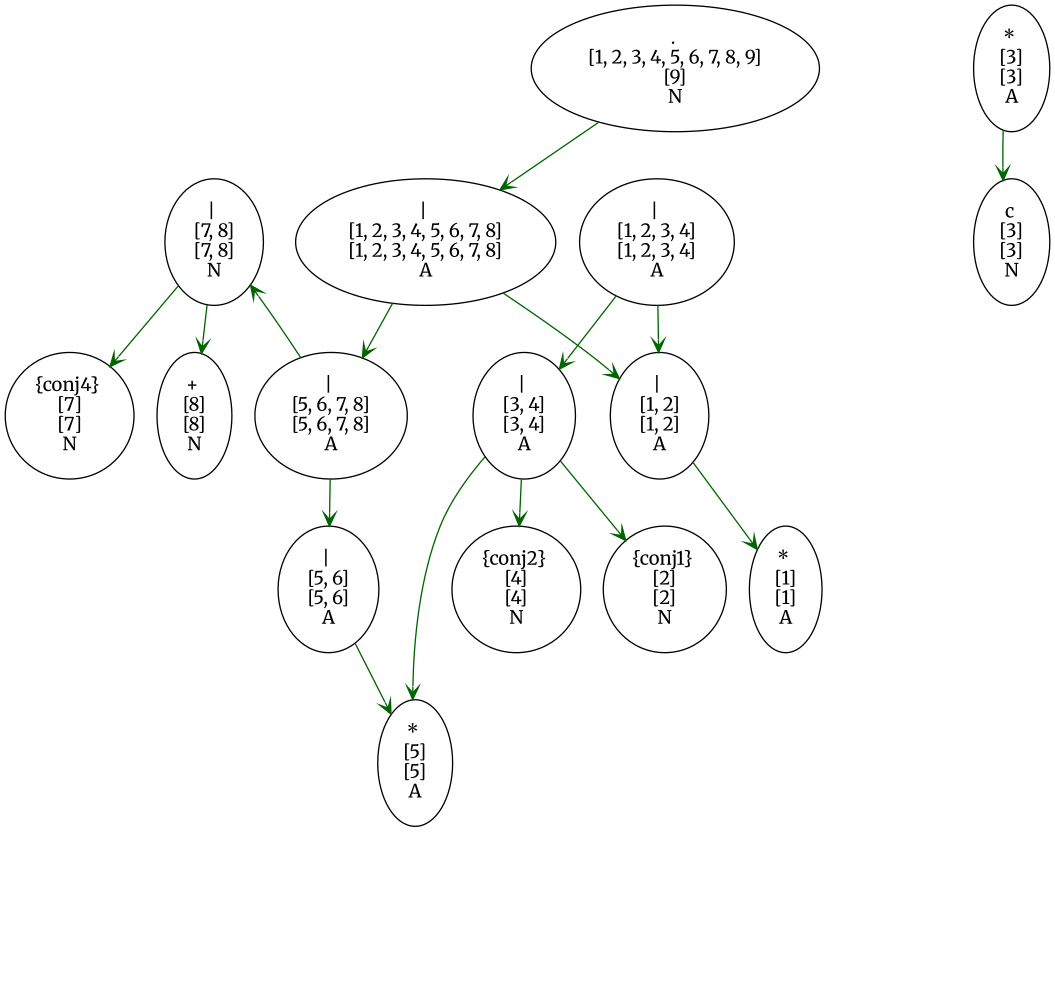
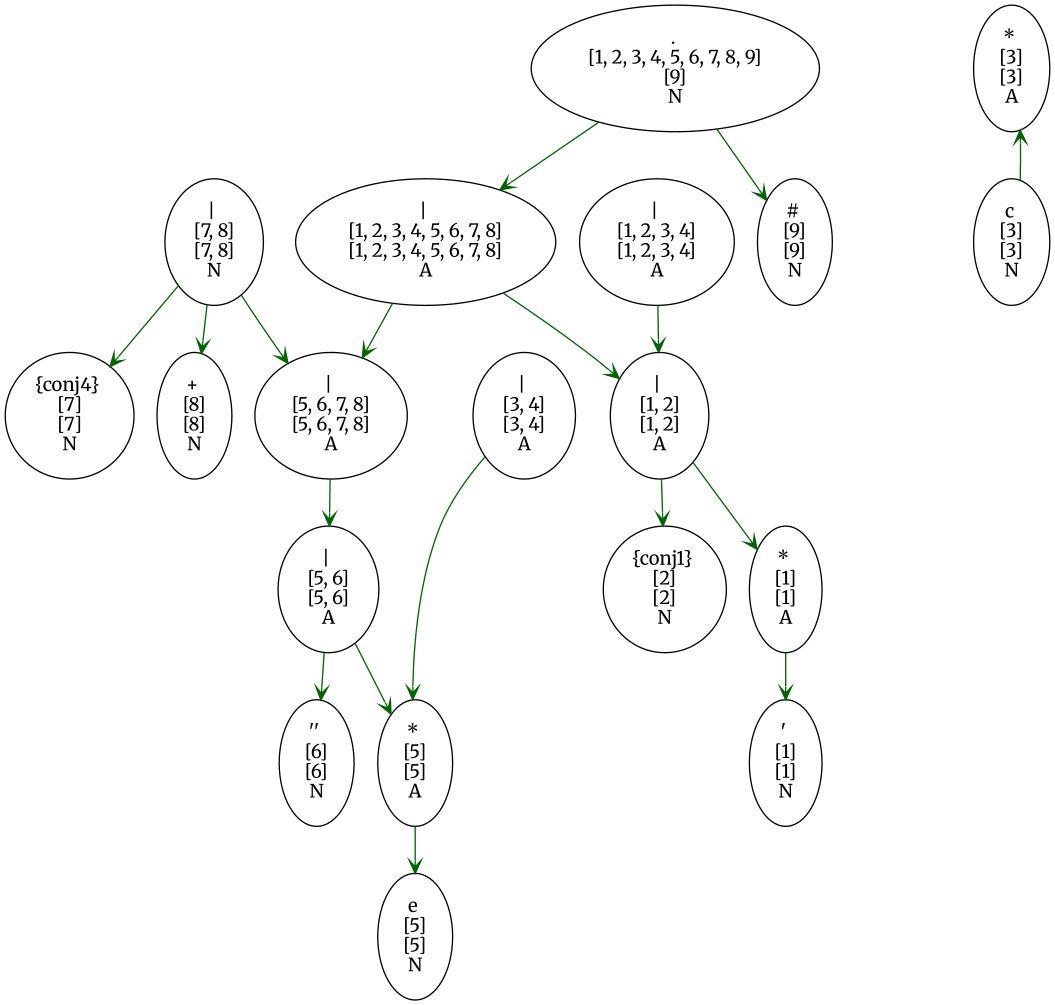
(1003, 149) -> (1021, 162)
none -> (795, 242)
(280, 327) -> (260, 324)
(592, 327) -> none
(589, 496) -> (662, 496)
(516, 589) -> none
none -> (317, 763)
none -> (786, 763)
none -> (415, 937)
